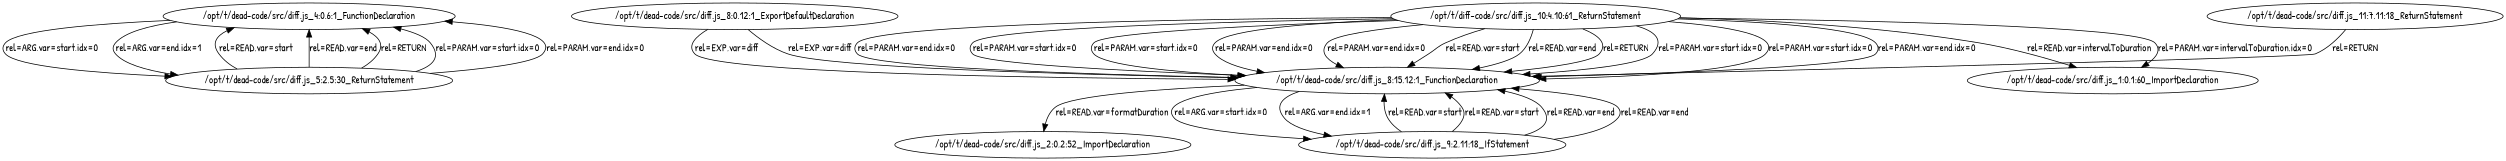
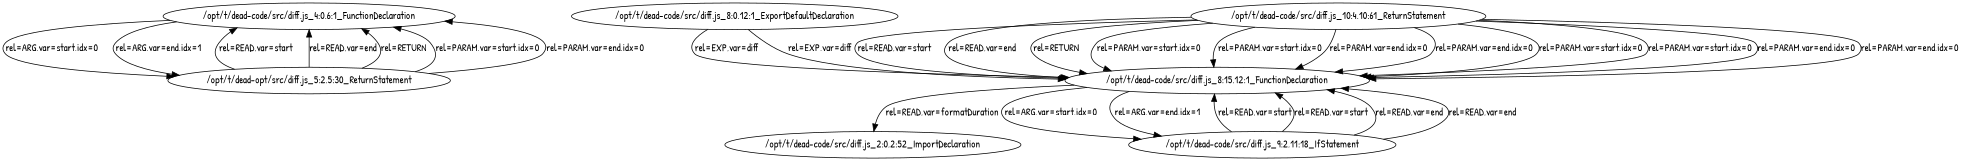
(1536, 16) -> (1338, 16)
(2355, 16) -> none
(309, 81) -> (309, 81)
(2113, 81) -> none
